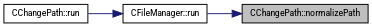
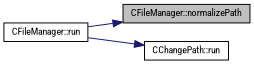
(101, 14) -> (111, 41)
(305, 14) -> (186, 14)
